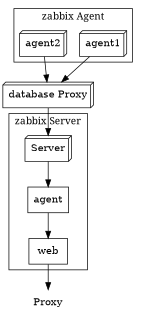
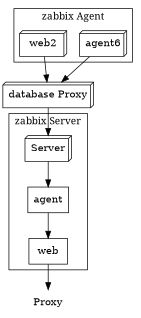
(43, 44) -> (43, 44)
(103, 44) -> (103, 44)
